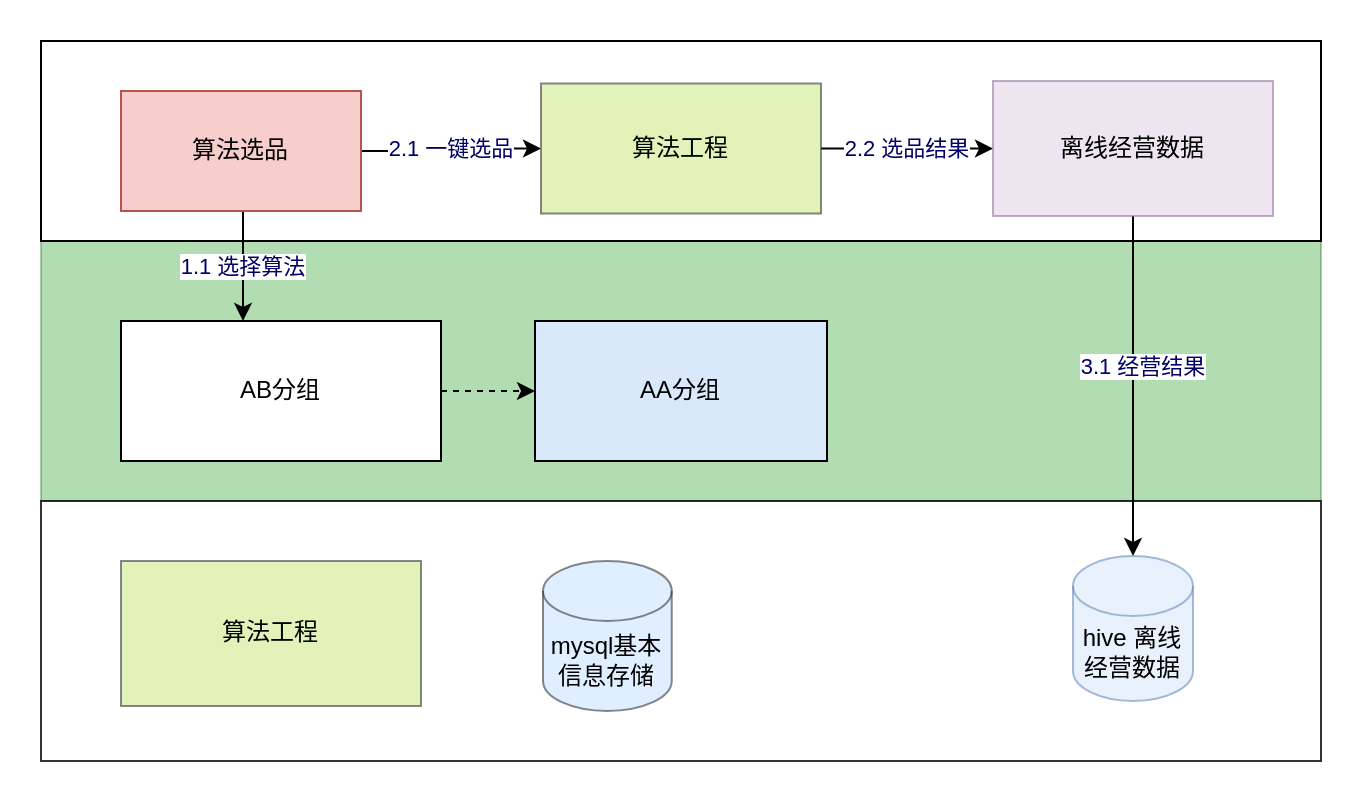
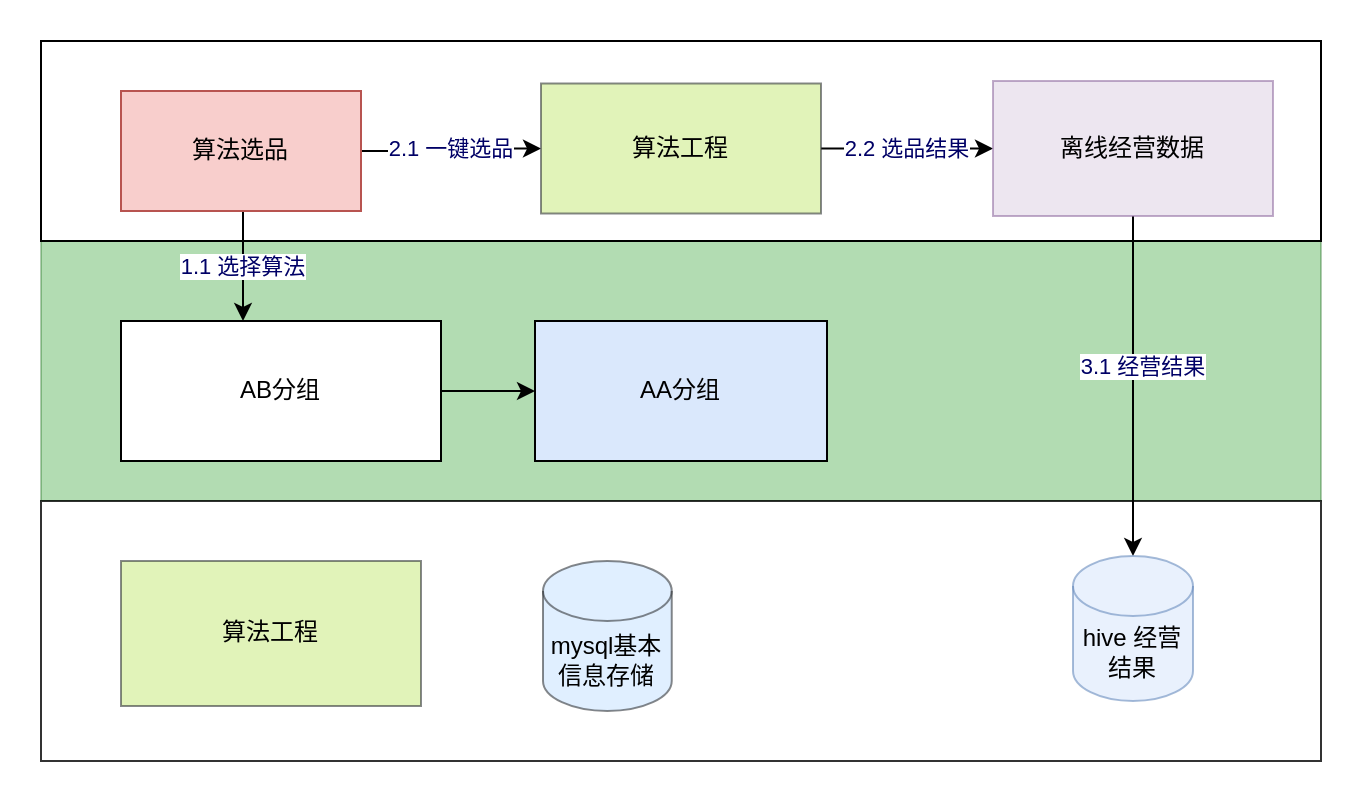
(483, 391) -> (483, 391)
(1133, 653) -> (1133, 653)
